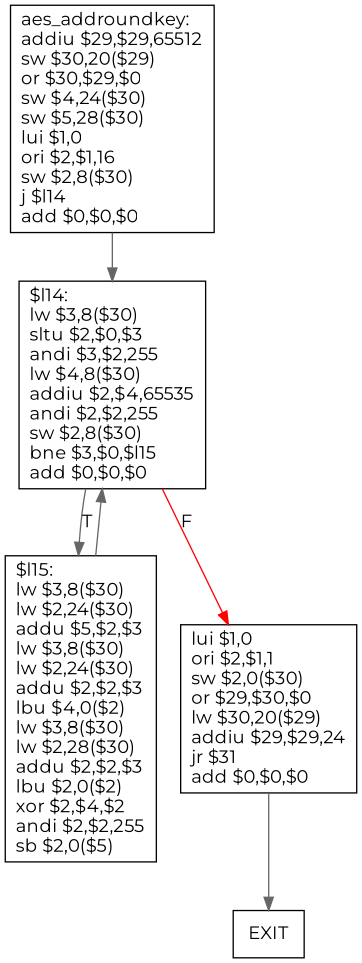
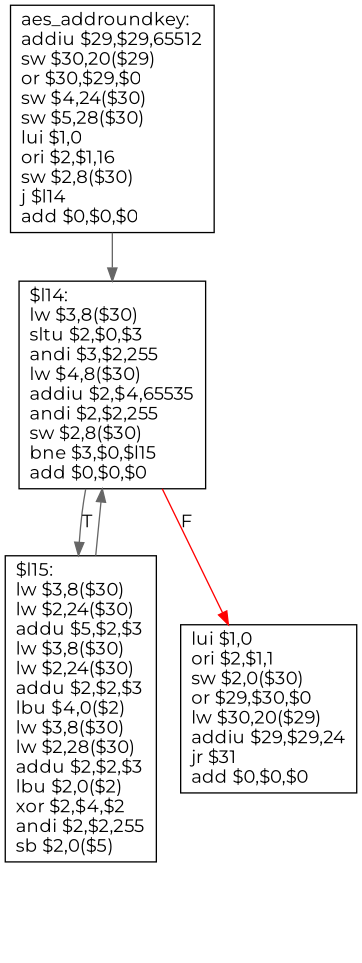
(269, 934) -> none
